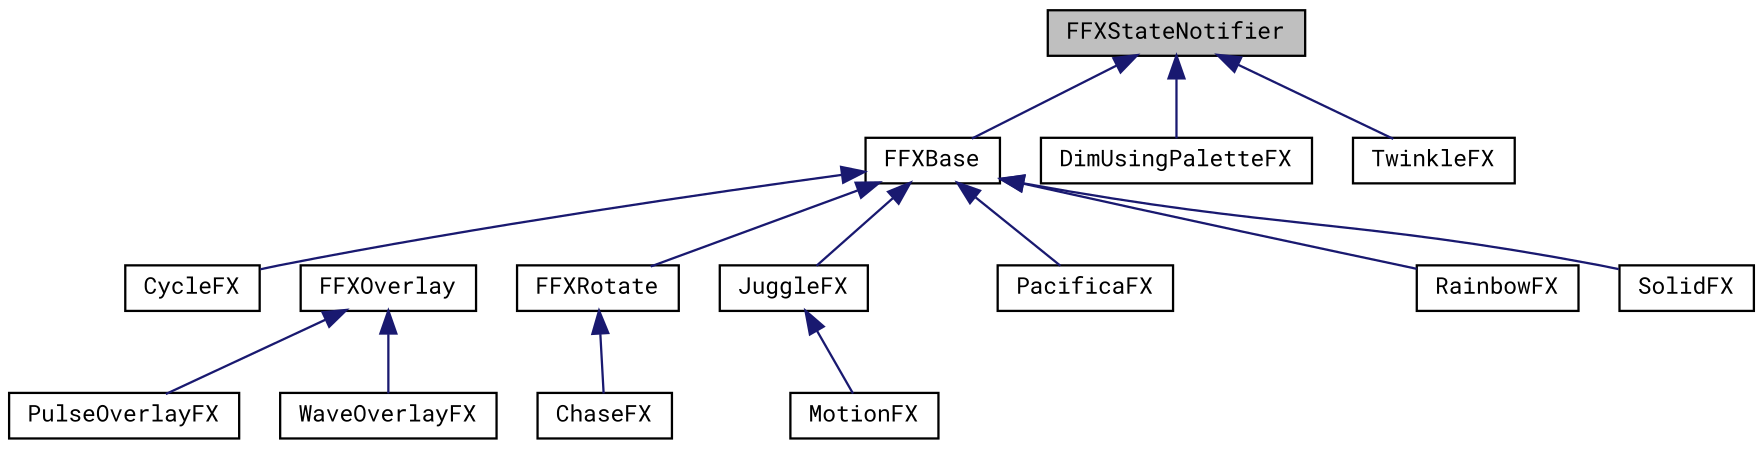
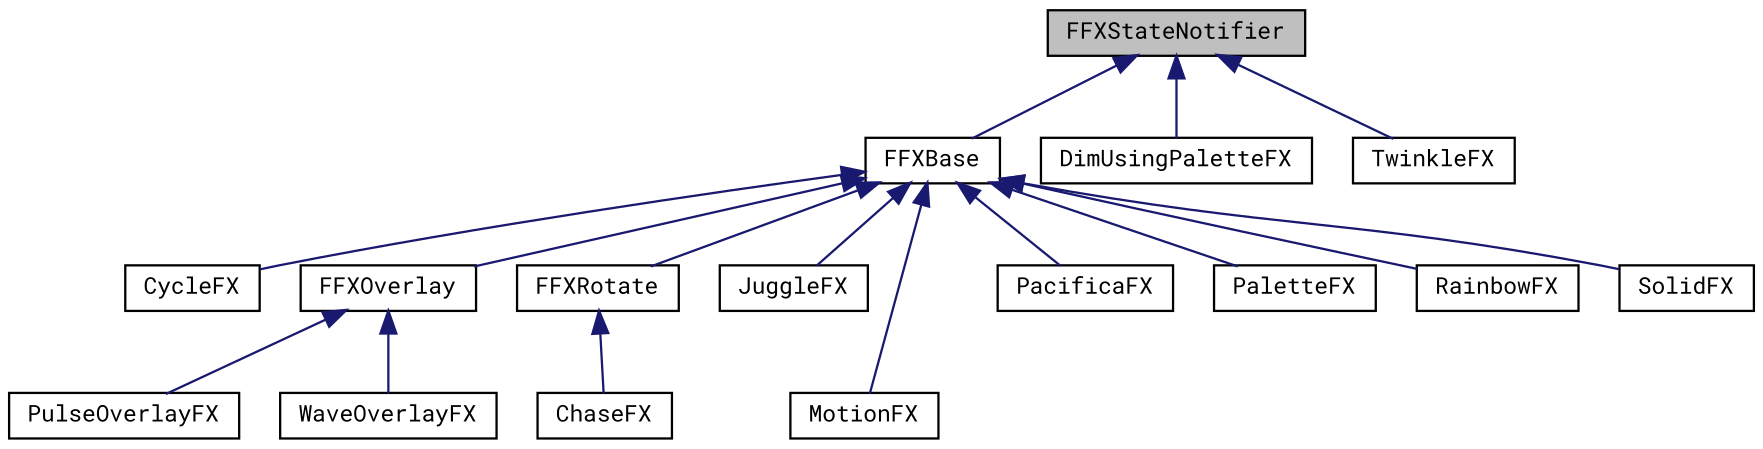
none -> (658, 225)
none -> (1295, 288)
(835, 362) -> (896, 299)
